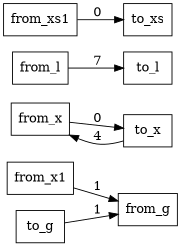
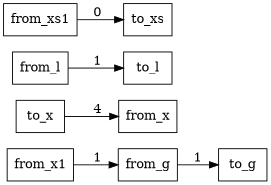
(98, 61) -> (98, 61)
(92, 125) -> none
(87, 219) -> (193, 165)
